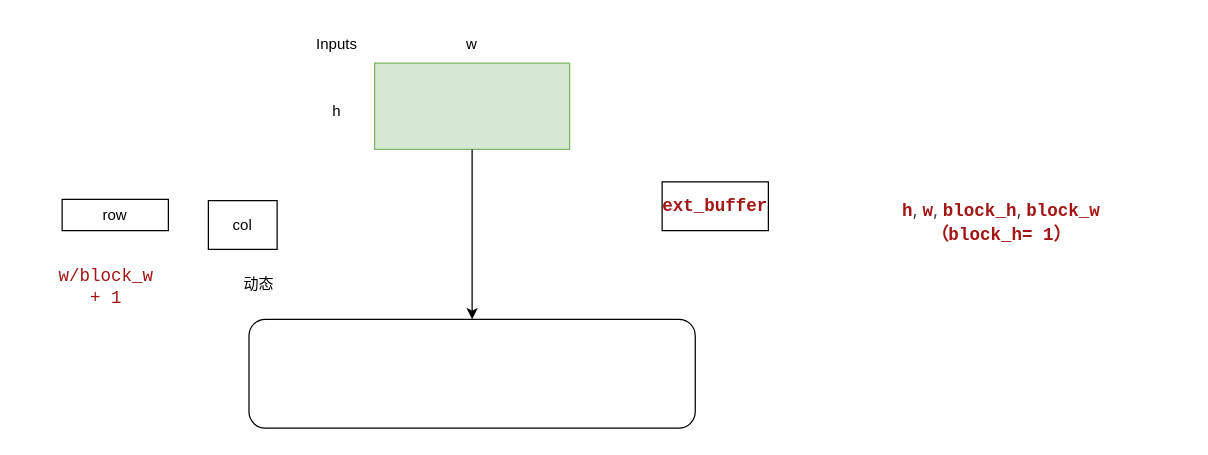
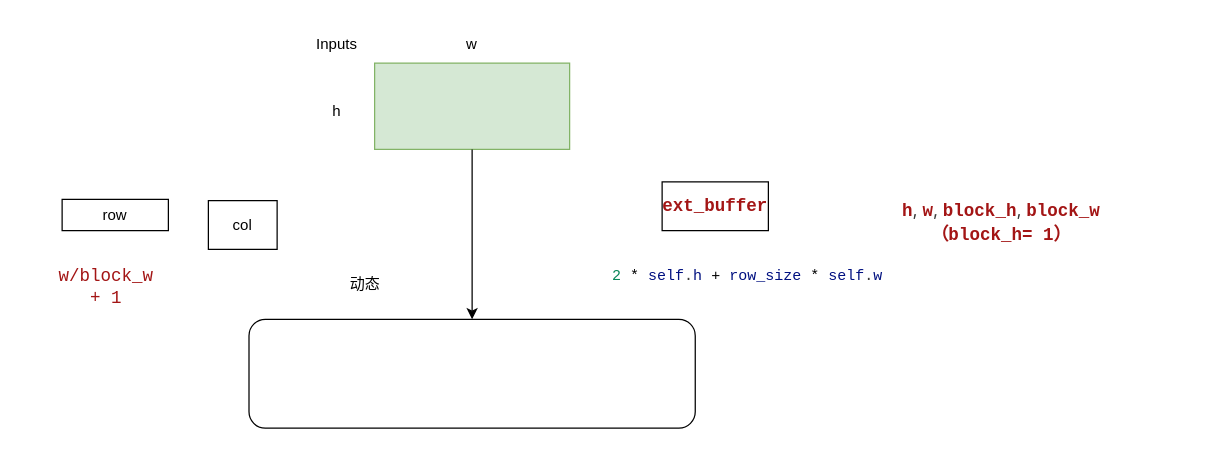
none -> (746, 276)
(258, 284) -> (364, 284)
